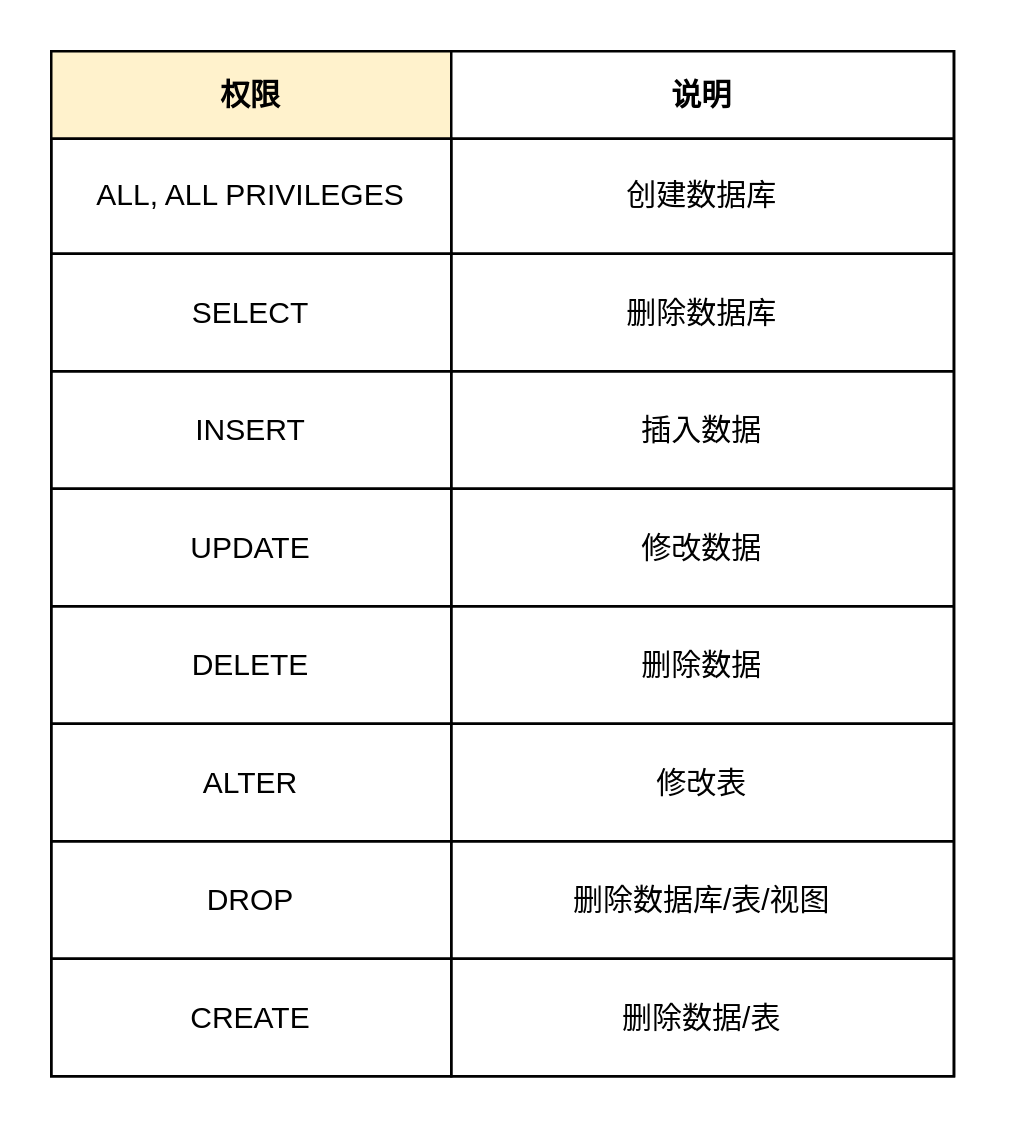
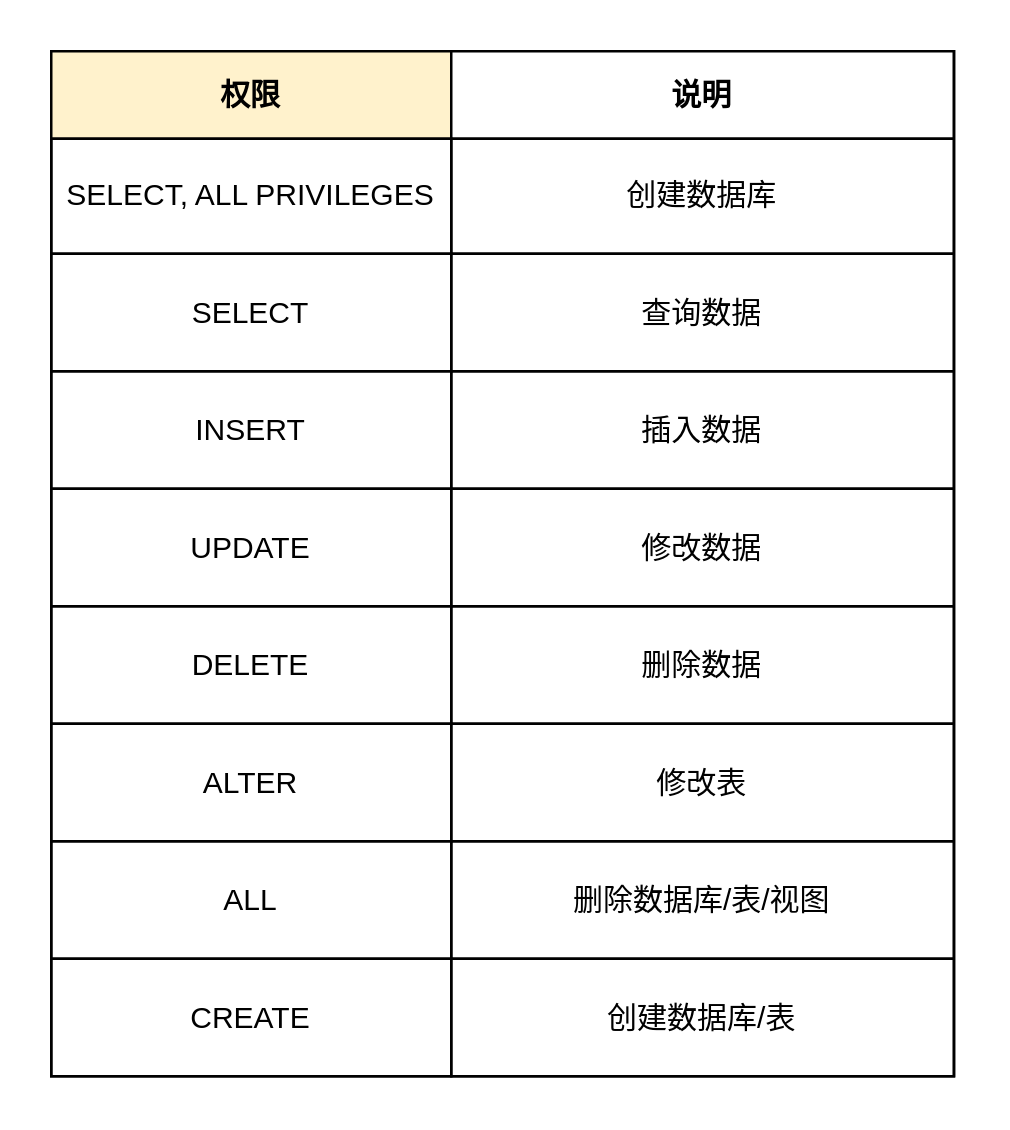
(251, 196) -> (251, 196)
(703, 314) -> (703, 314)
(251, 901) -> (251, 901)
(703, 1019) -> (703, 1019)
